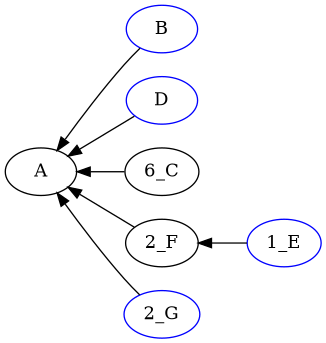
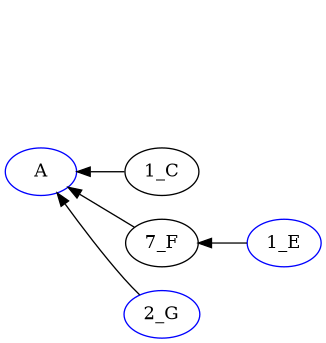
(162, 29) -> none
(162, 100) -> none
(41, 172) -> (41, 172)
(162, 172) -> (162, 172)
(162, 243) -> (162, 243)
